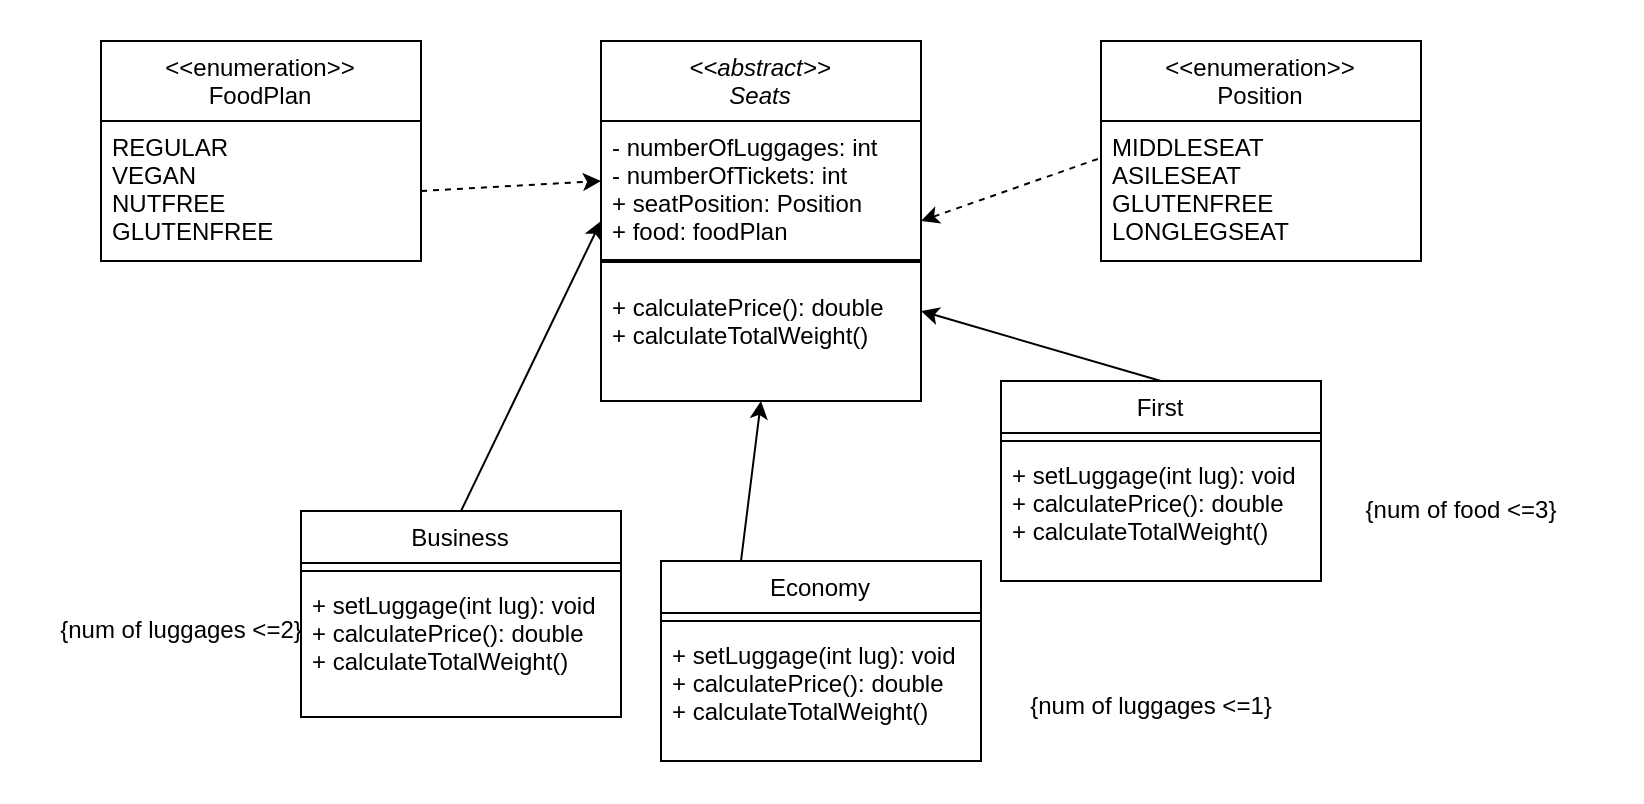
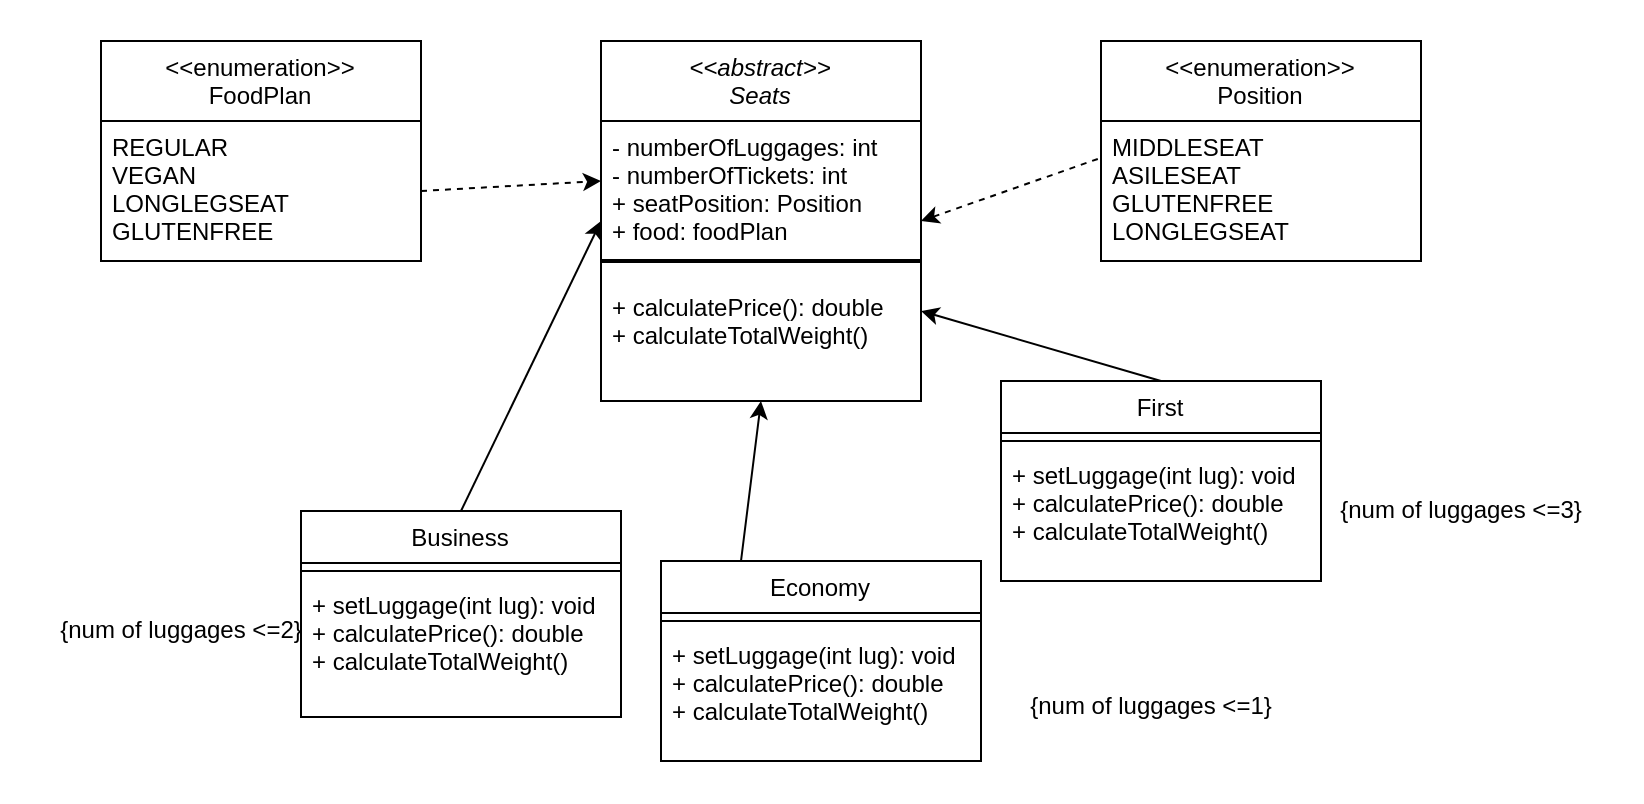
(159, 148) -> (159, 148)
(1462, 511) -> (1462, 511)
